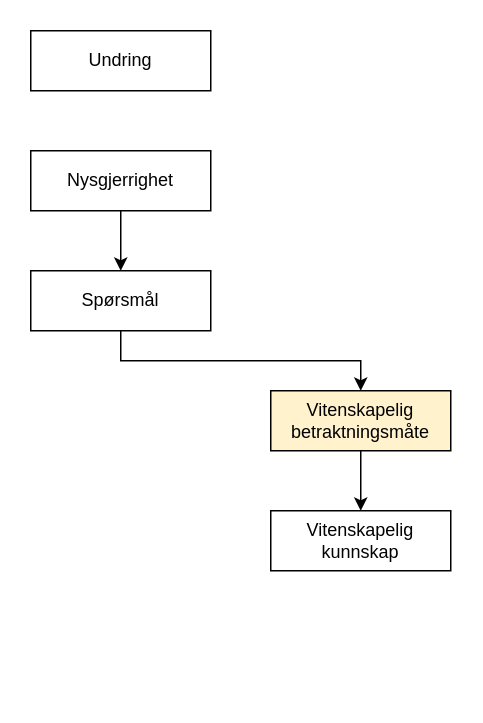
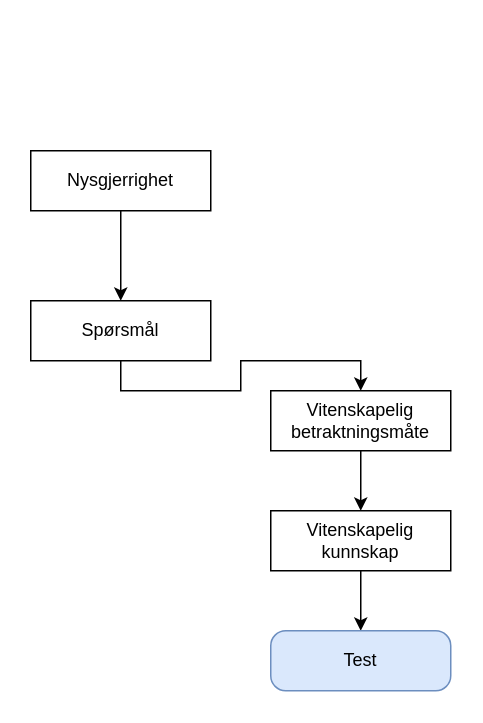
(121, 61) -> none
(121, 301) -> (121, 331)
(361, 421) -> (361, 421)
none -> (361, 596)
none -> (361, 661)
